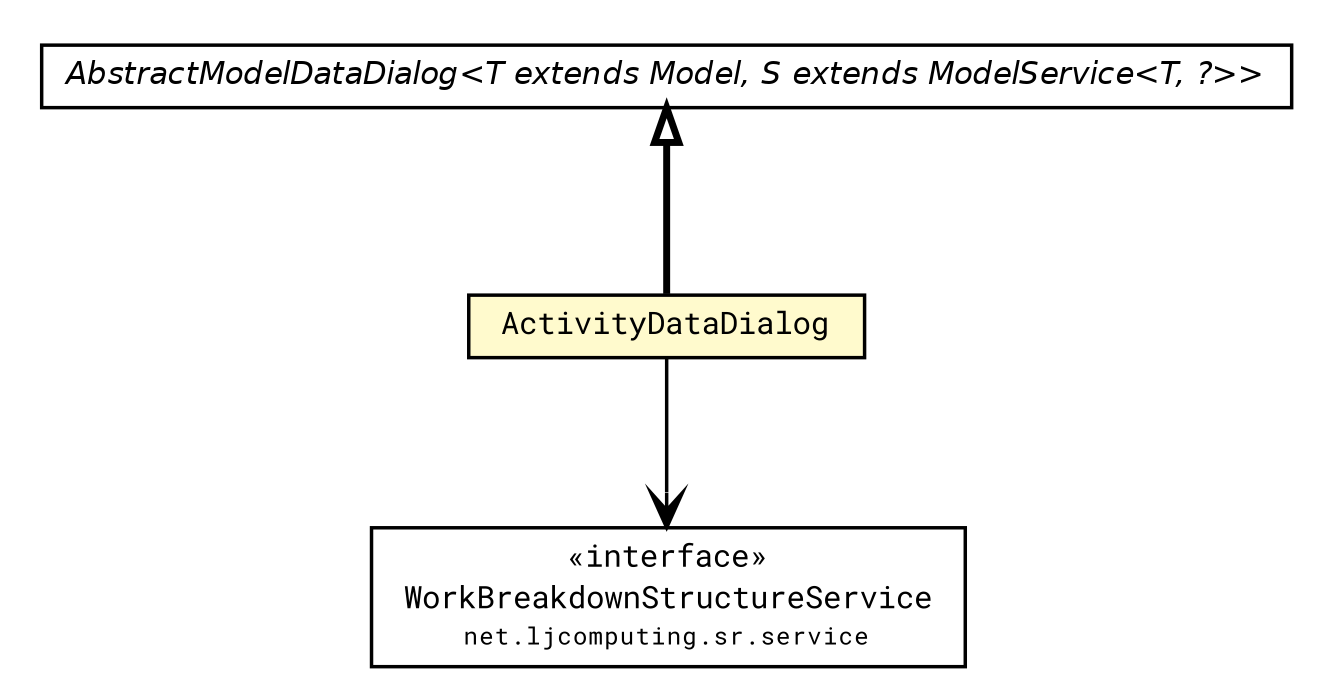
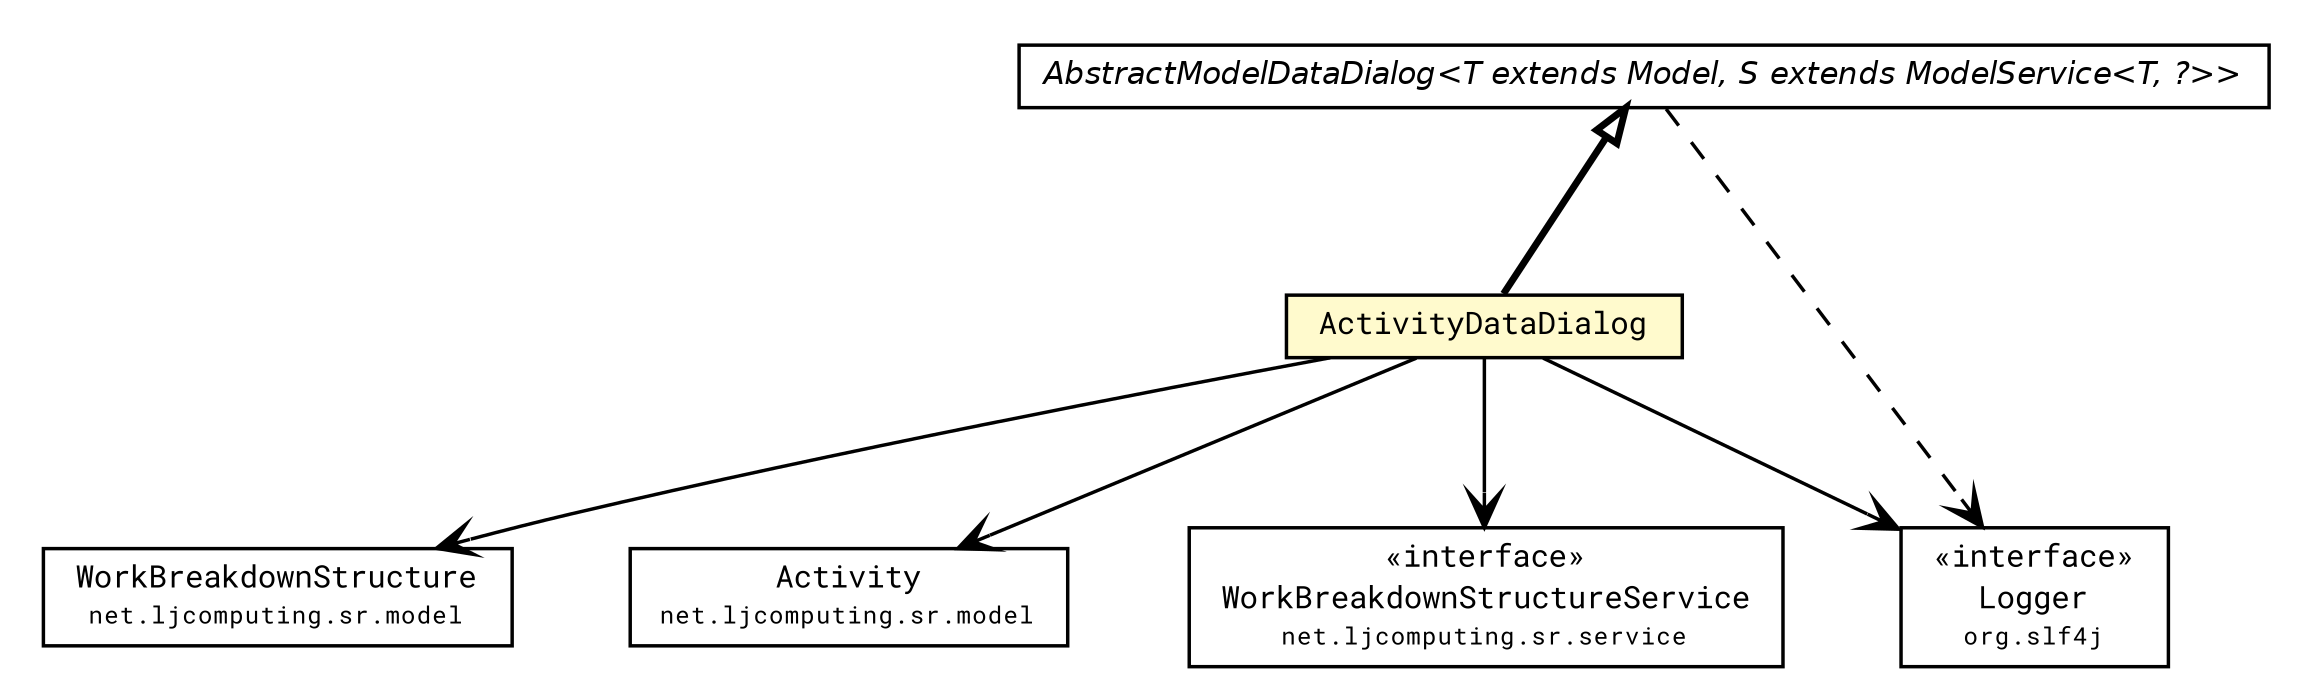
none -> (276, 597)
none -> (849, 597)
none -> (2033, 597)
